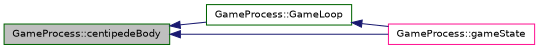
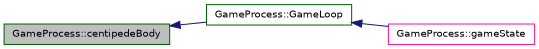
(284, 34) -> none
